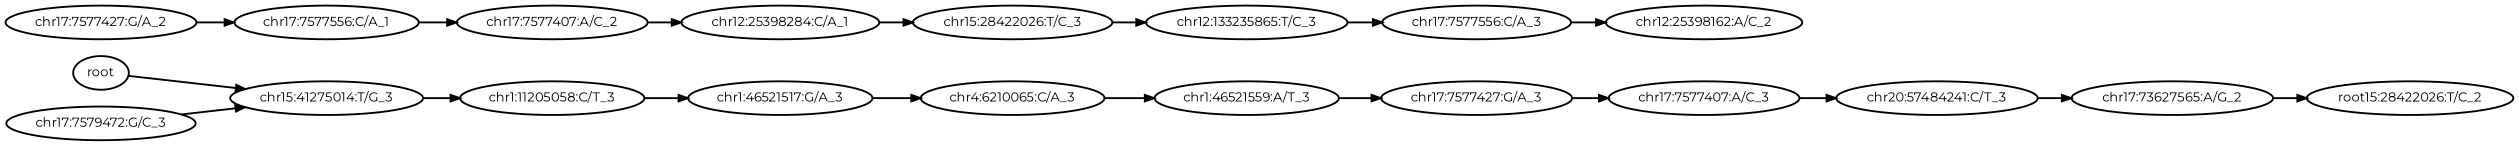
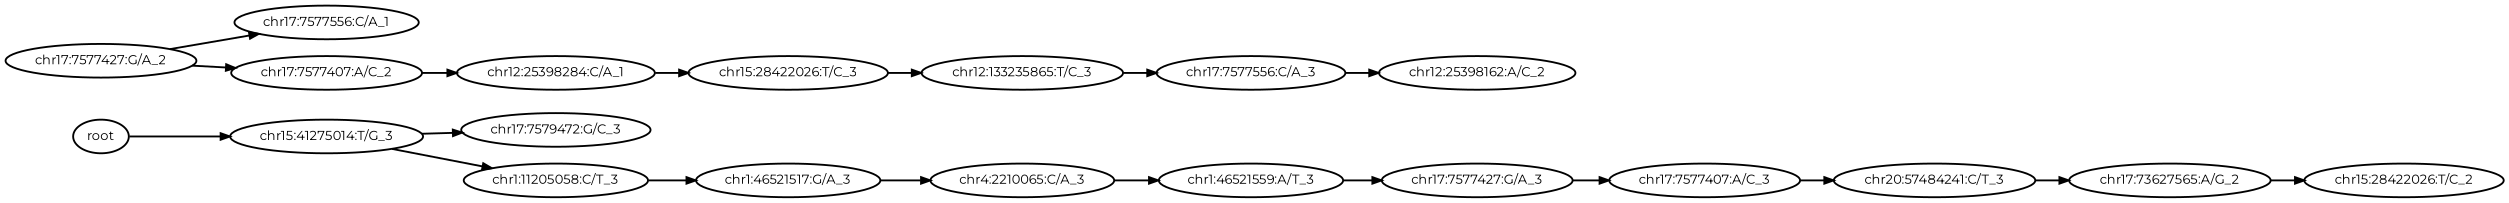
(433, 22) -> (209, 67)
(1013, 98) -> (1022, 180)
(2410, 98) -> (2404, 180)
(209, 111) -> (437, 133)
